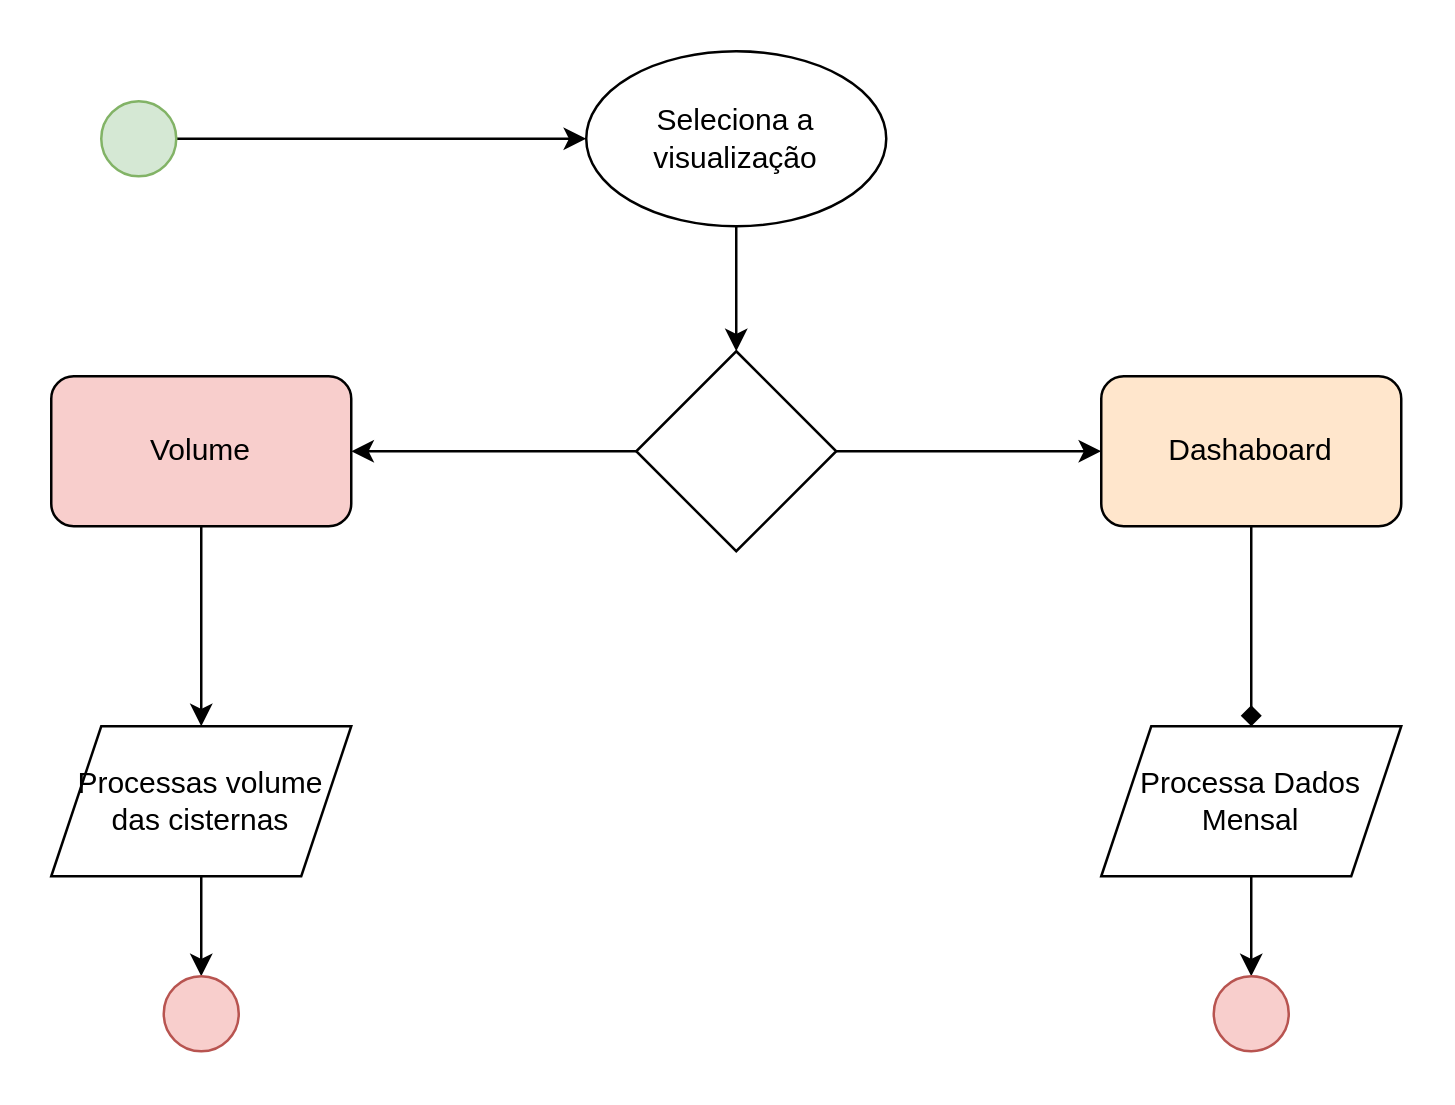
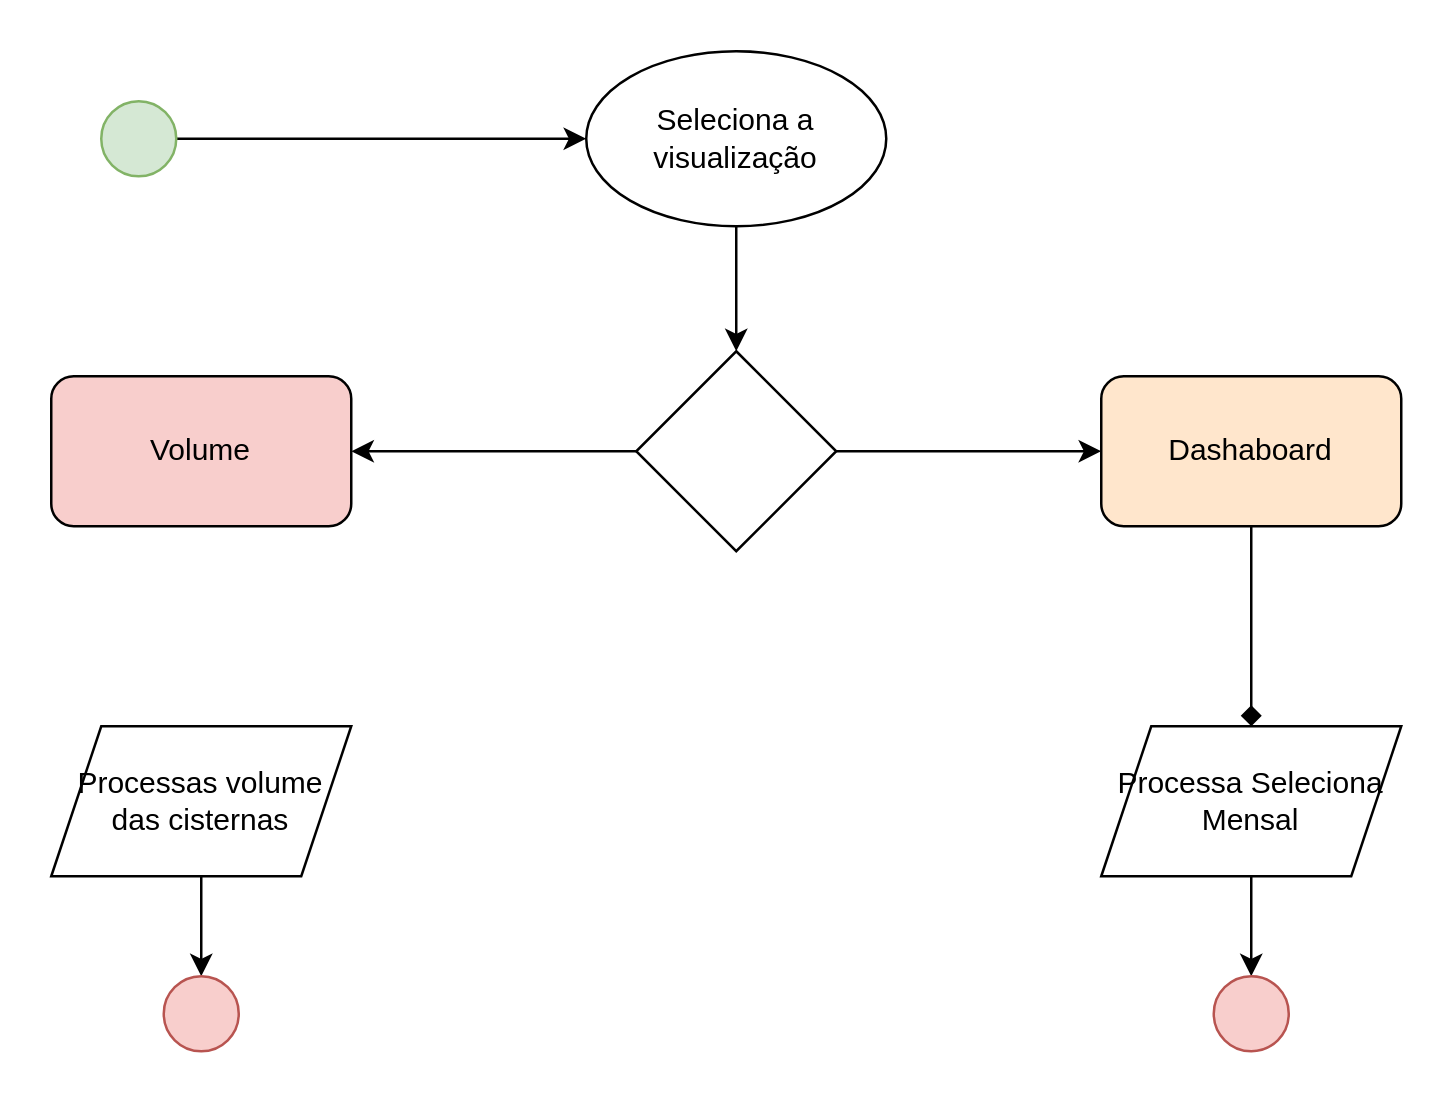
(201, 618) -> none
(1251, 801) -> (1251, 801)
